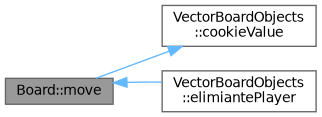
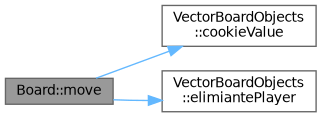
(144, 82) -> (131, 100)
